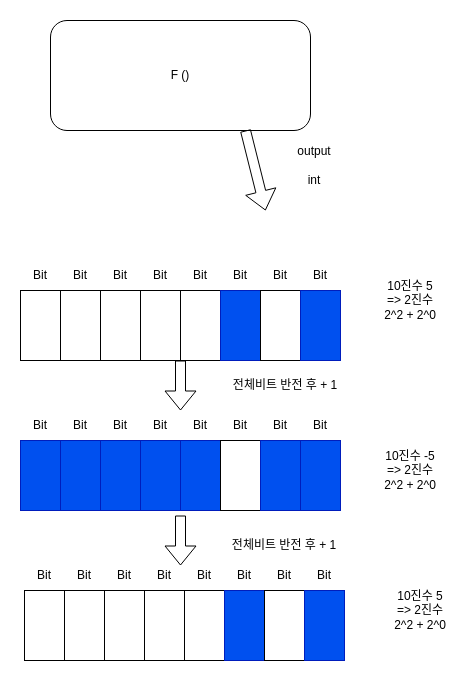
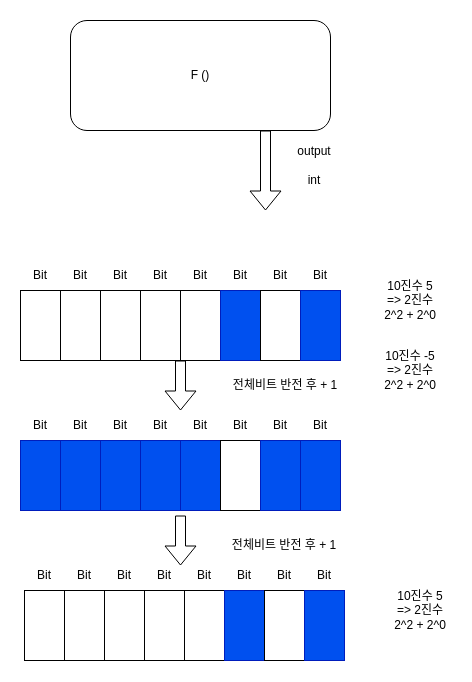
(181, 76) -> (201, 76)
(411, 471) -> (411, 371)
